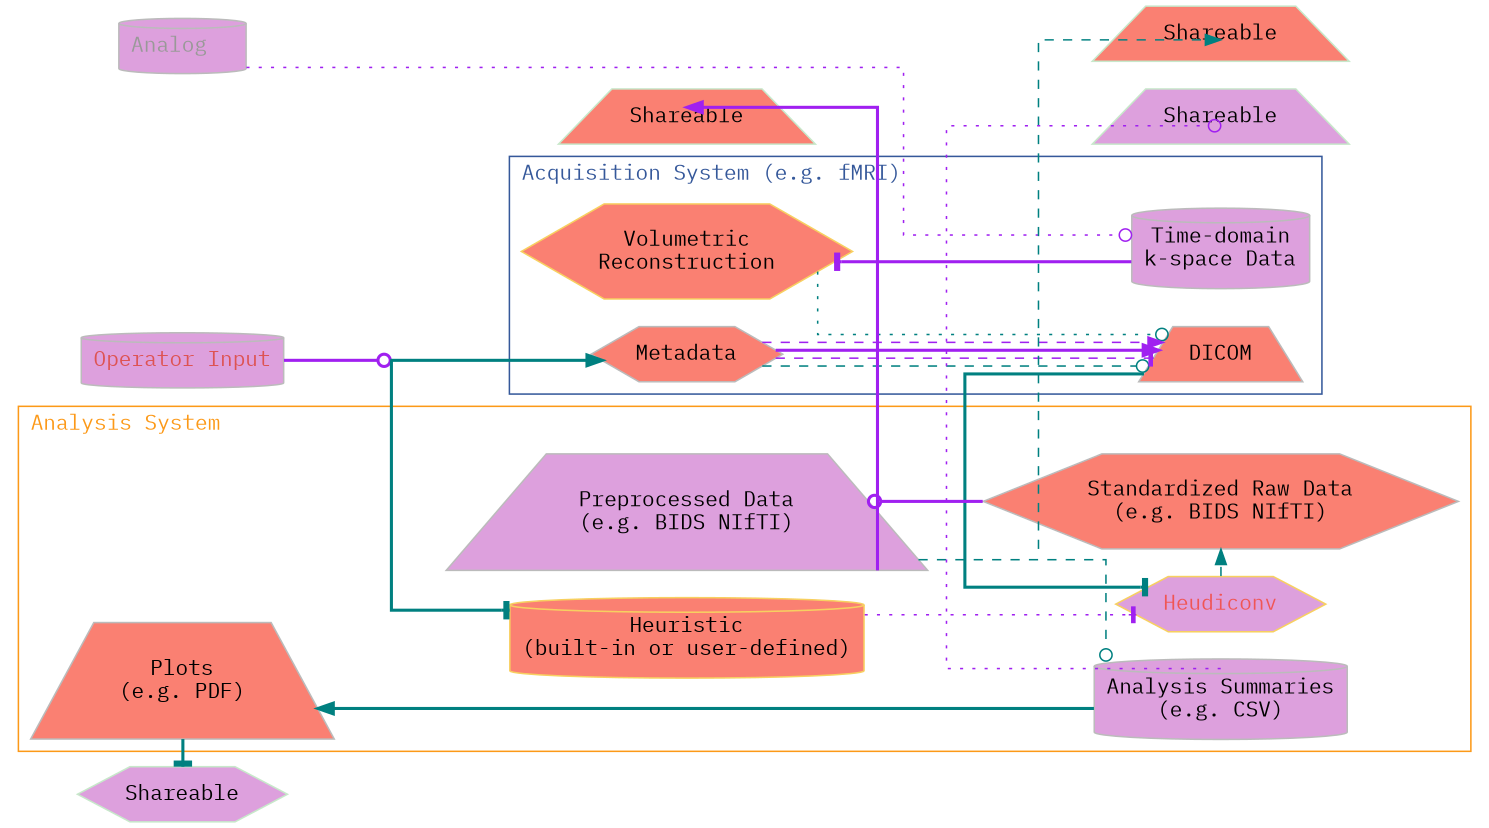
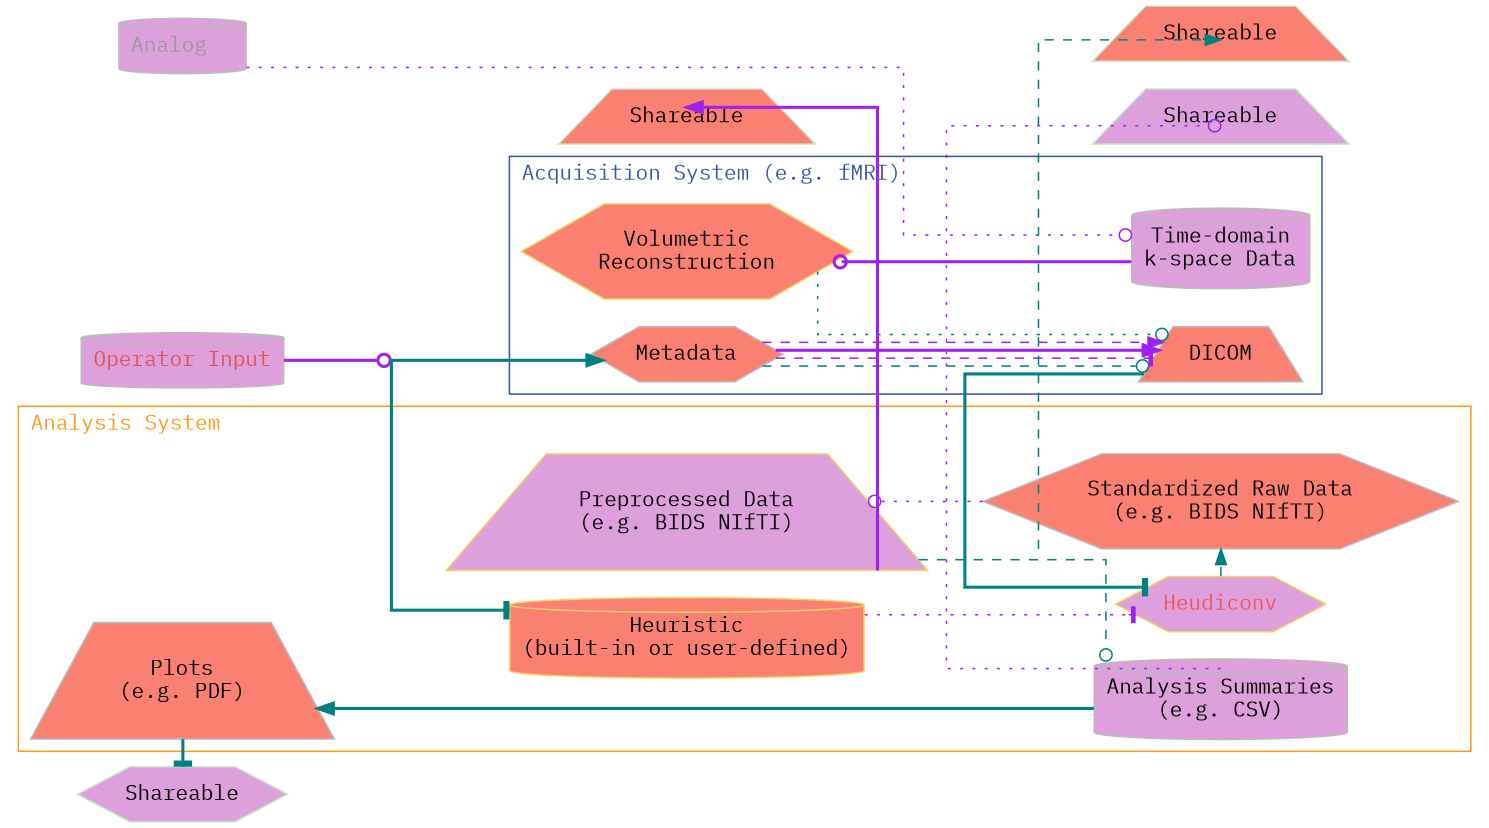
(987, 262) -> (987, 262)
(932, 501) -> (932, 501)
(687, 512) -> (687, 512)
